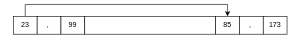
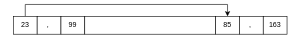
(276, 26) -> (276, 26)
